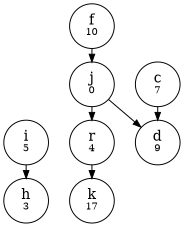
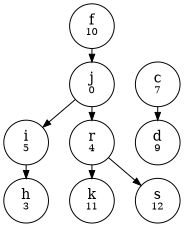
(122, 111) -> (62, 111)
none -> (158, 201)
(92, 207) -> (92, 207)
